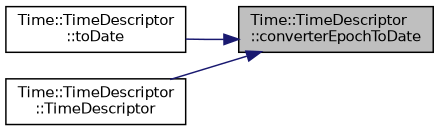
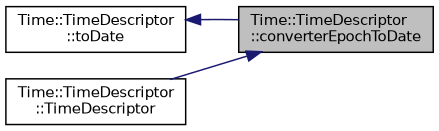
(205, 39) -> (220, 20)
